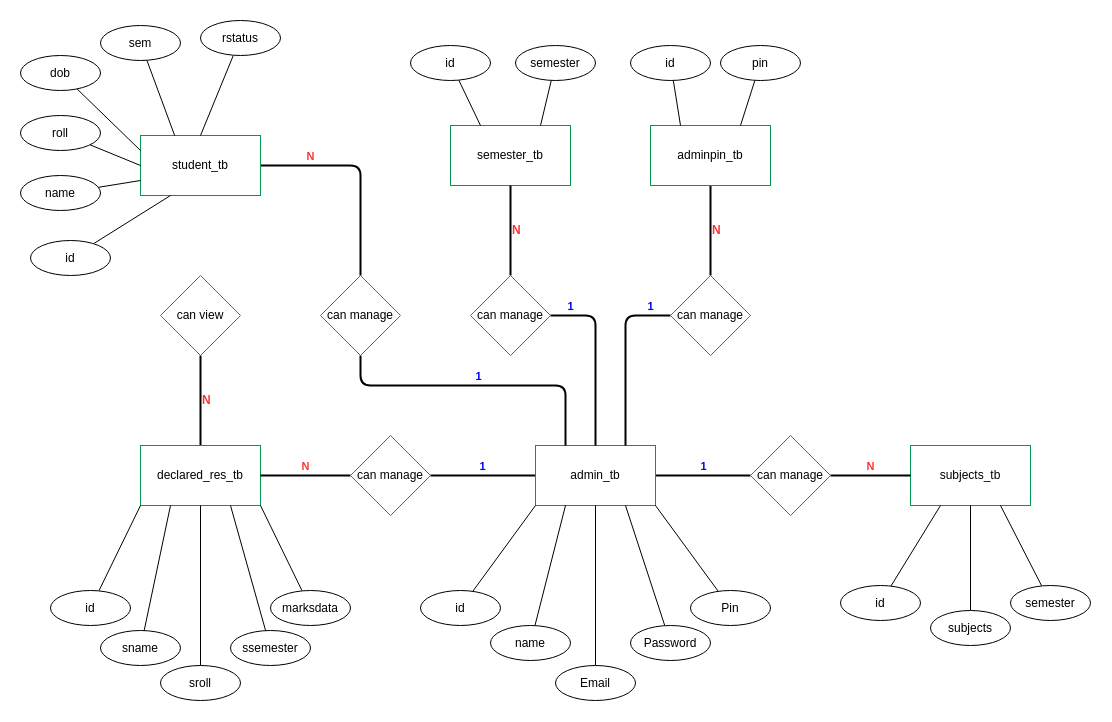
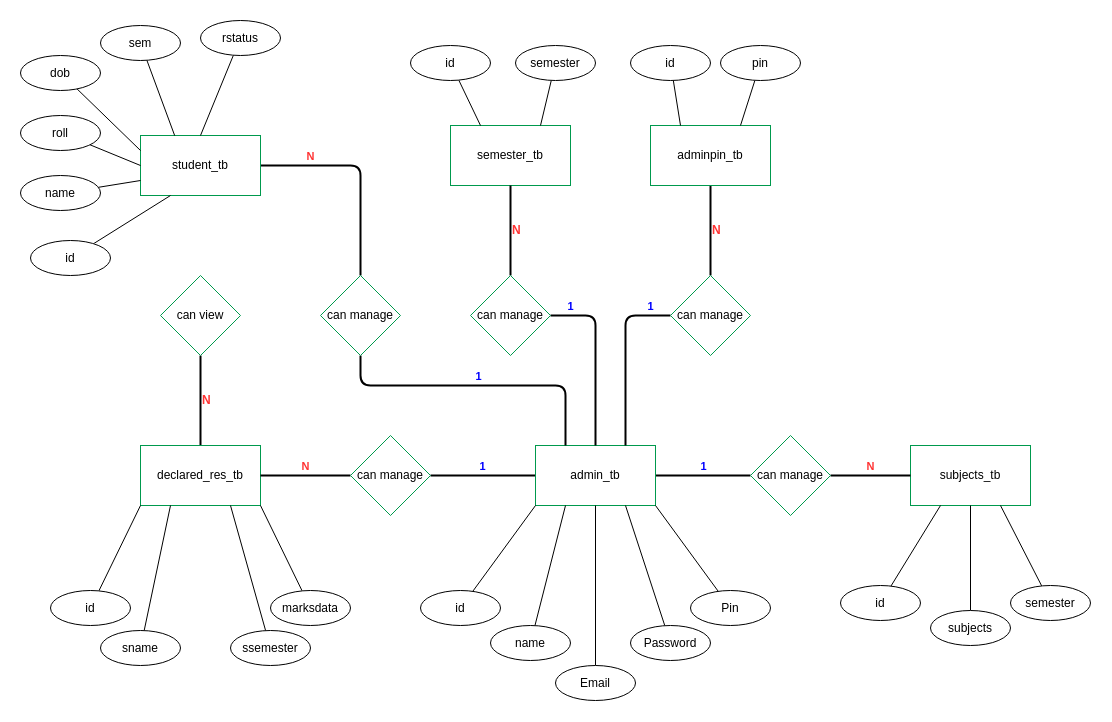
(201, 586) -> none
(201, 683) -> none
